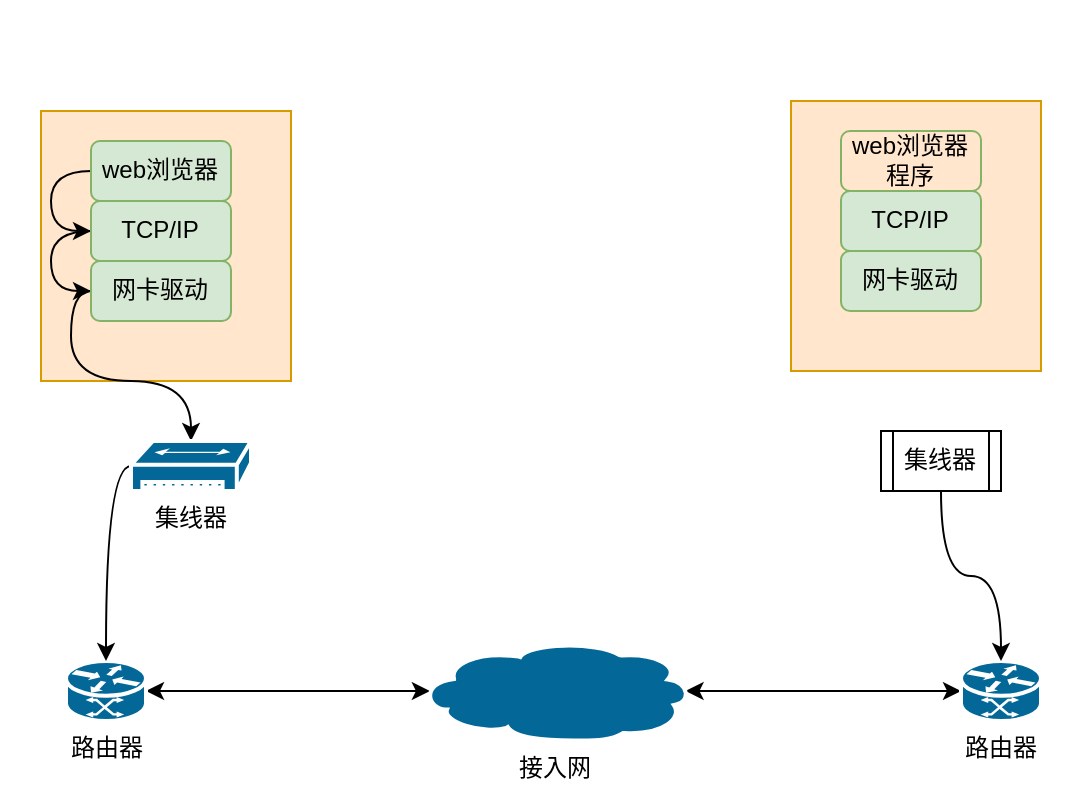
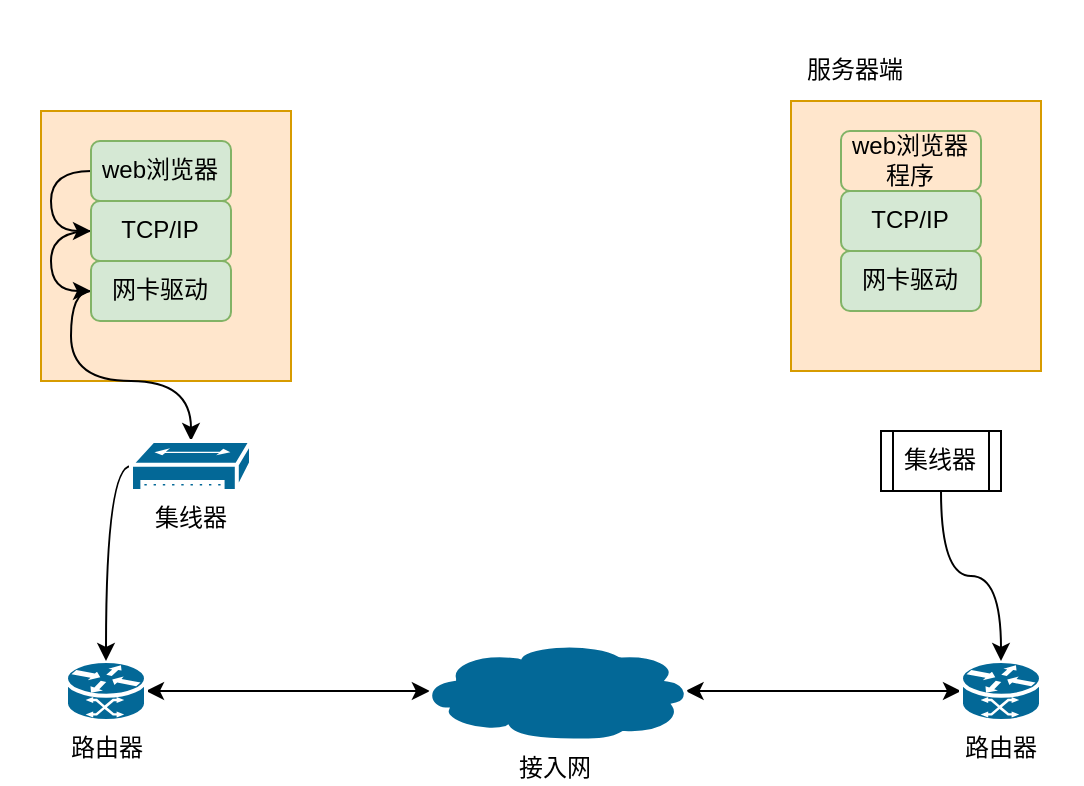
none -> (856, 71)
